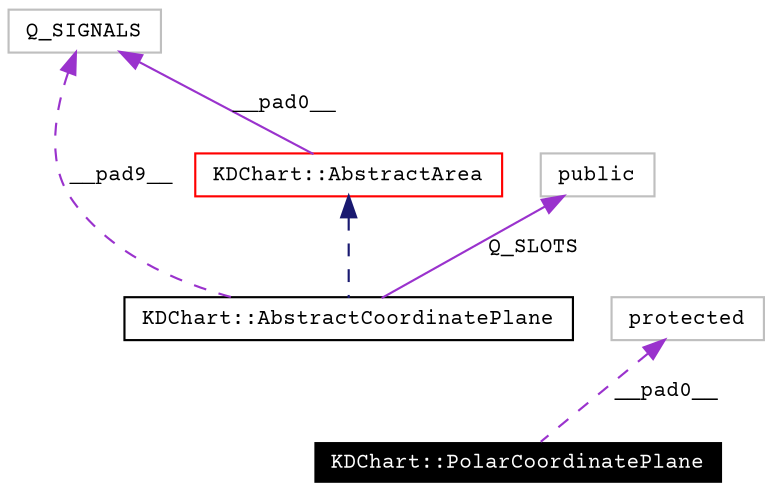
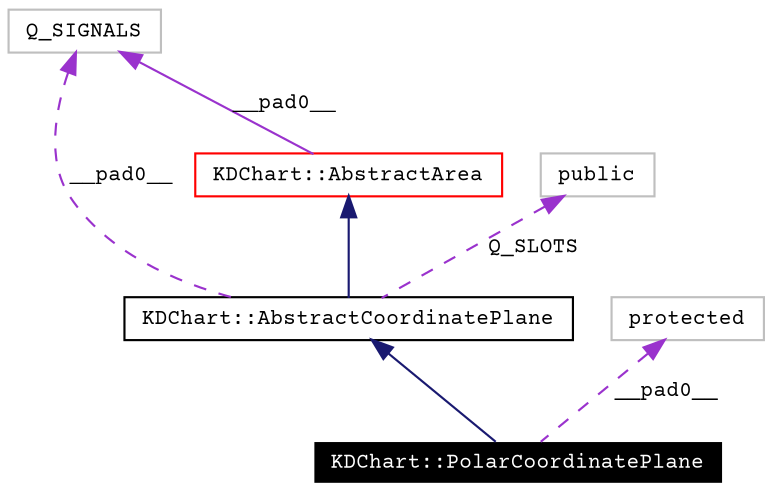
(122, 175) -> (122, 175)
(463, 252) -> (463, 252)
(349, 258) -> (349, 258)
none -> (442, 398)
